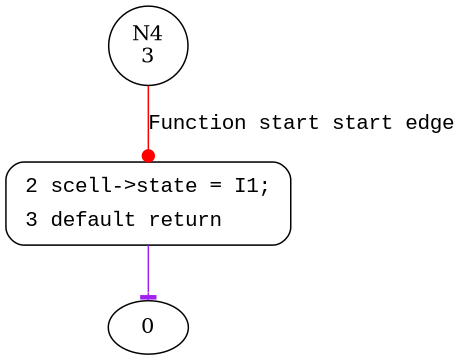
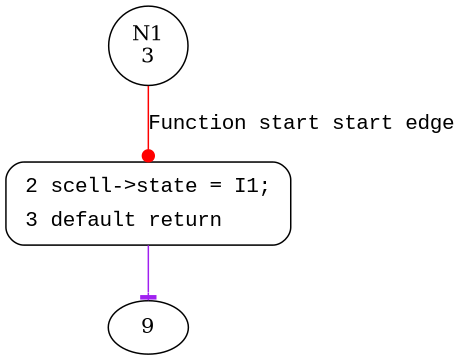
(148, 46) -> (148, 46)
(148, 327) -> (148, 327)
